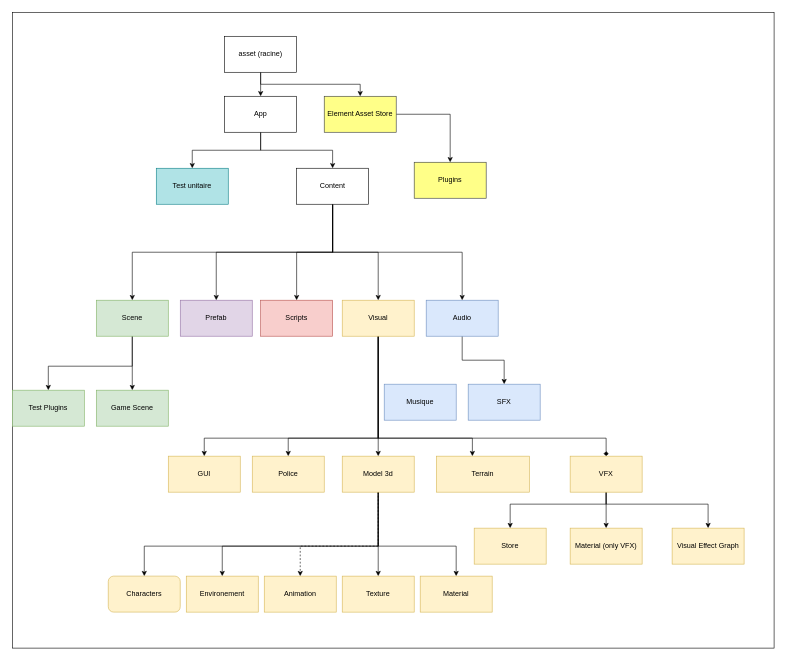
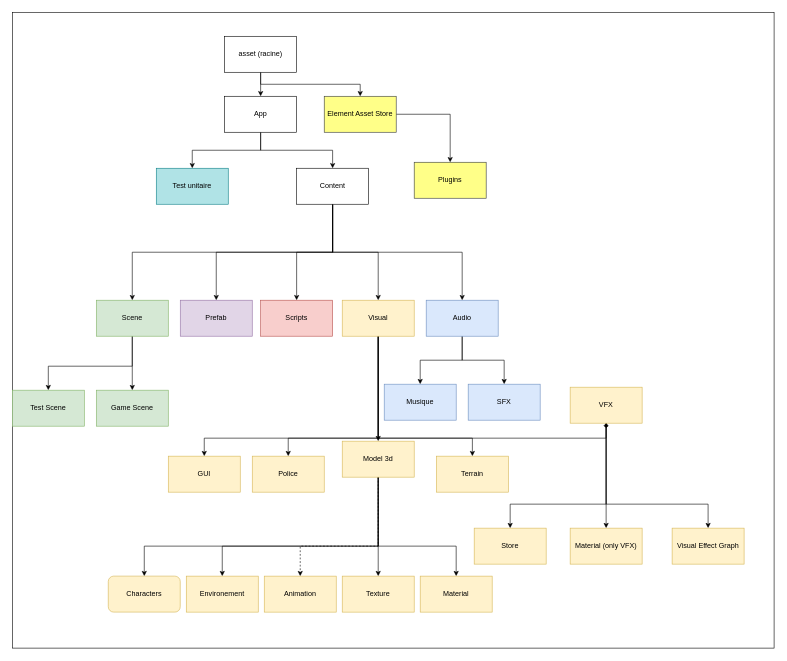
none -> (420, 360)
(48, 408) -> (48, 408)
(378, 474) -> (378, 459)
(483, 474) -> (473, 474)
(606, 474) -> (606, 405)
